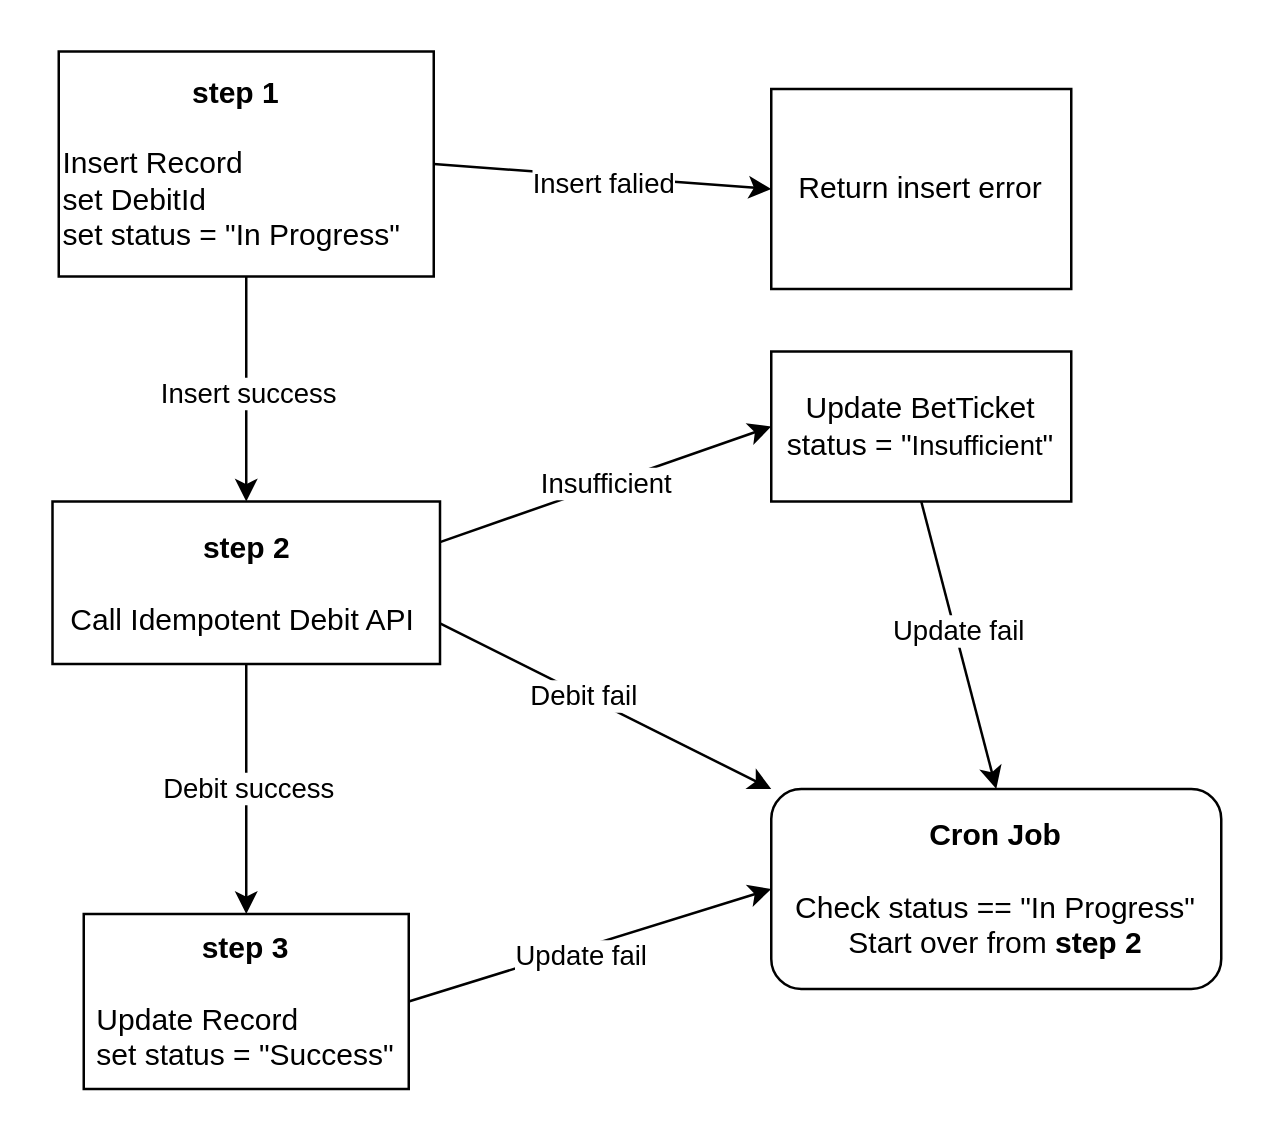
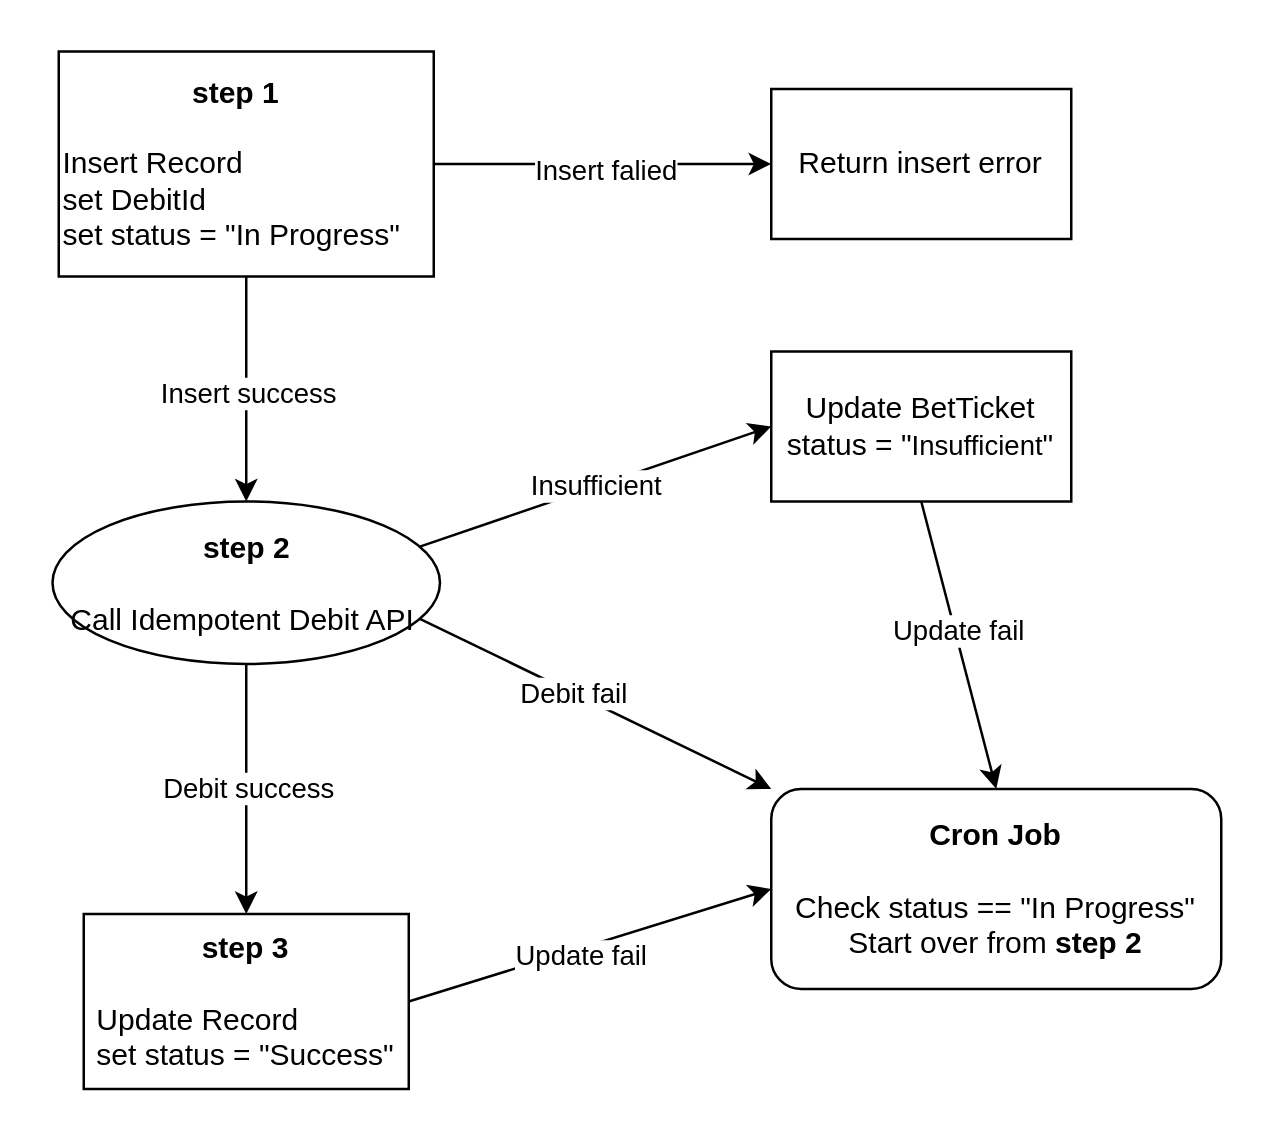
(921, 189) -> (921, 164)
(246, 583) -> (246, 583)
